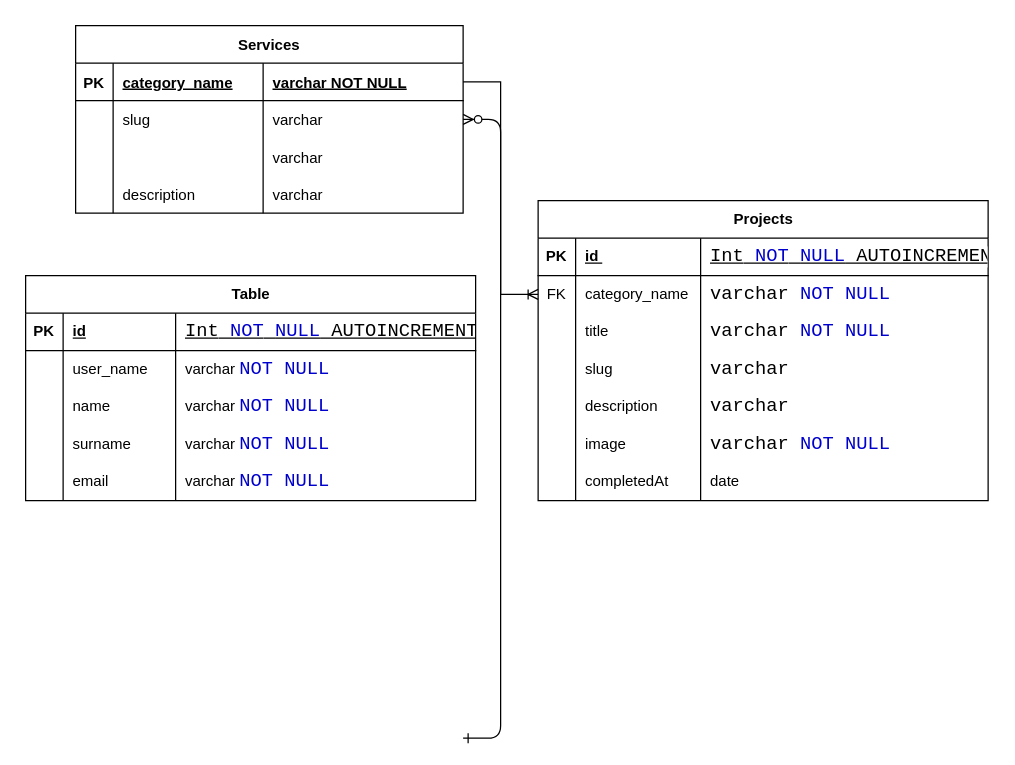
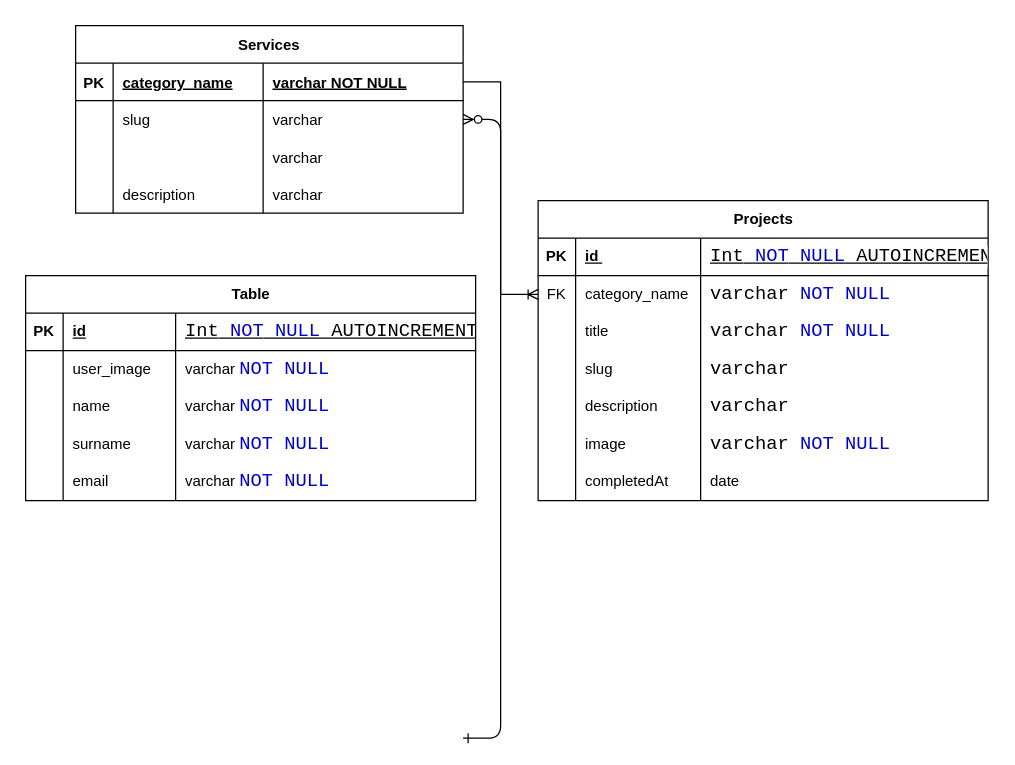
(111, 369) -> (113, 369)
